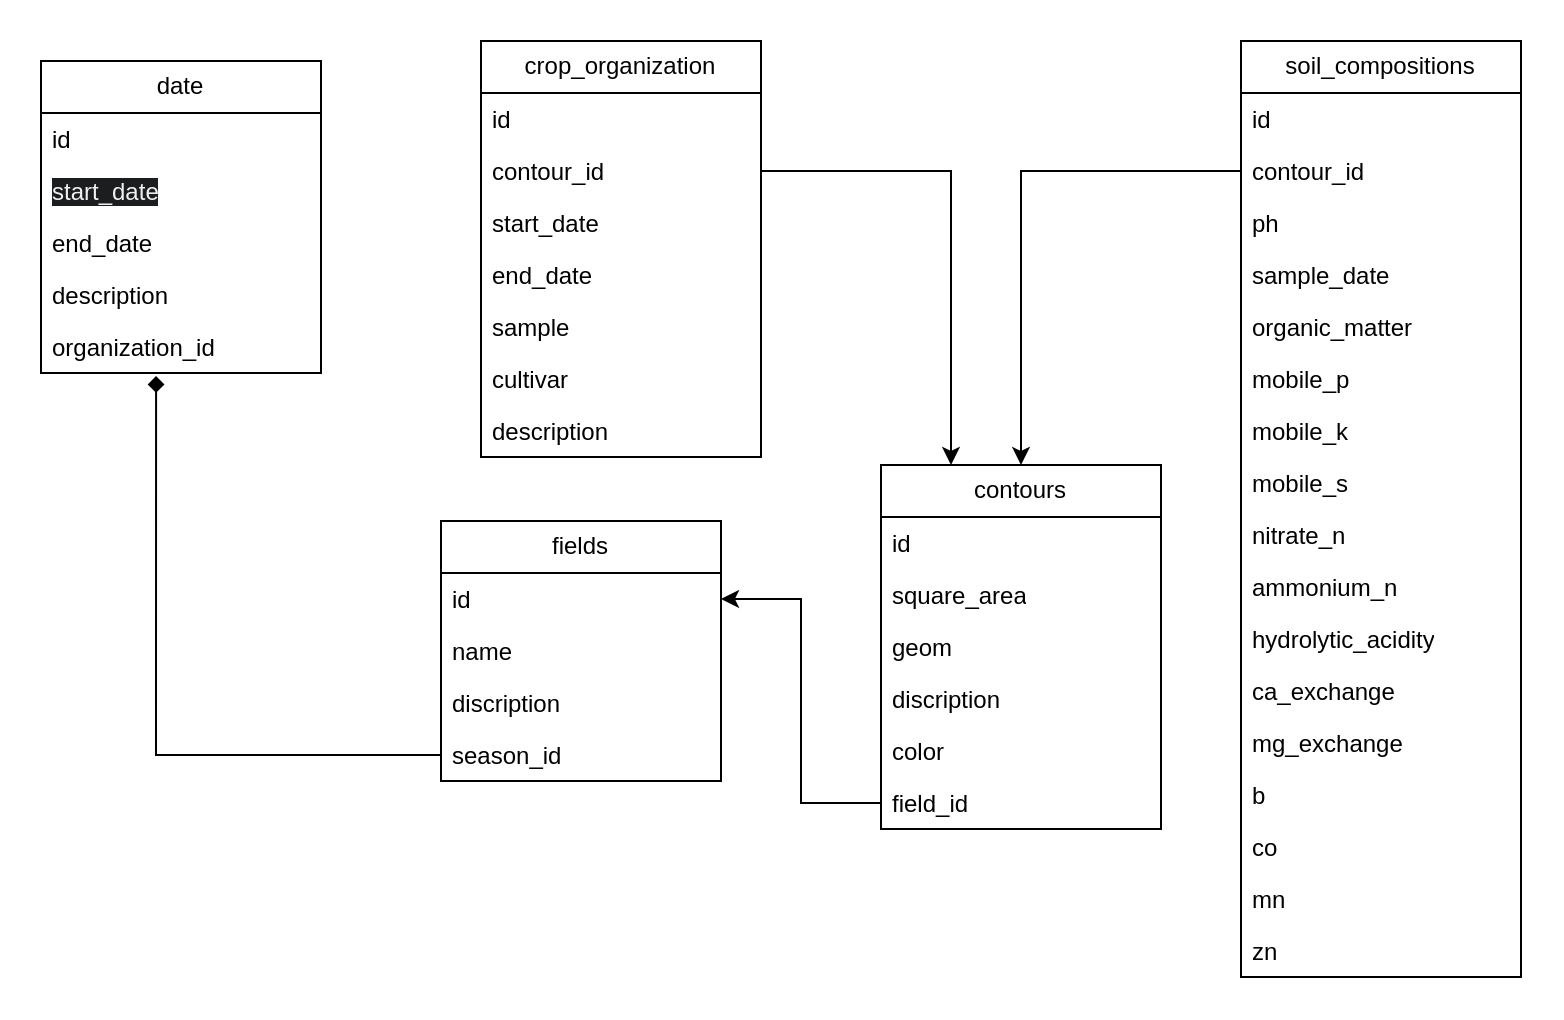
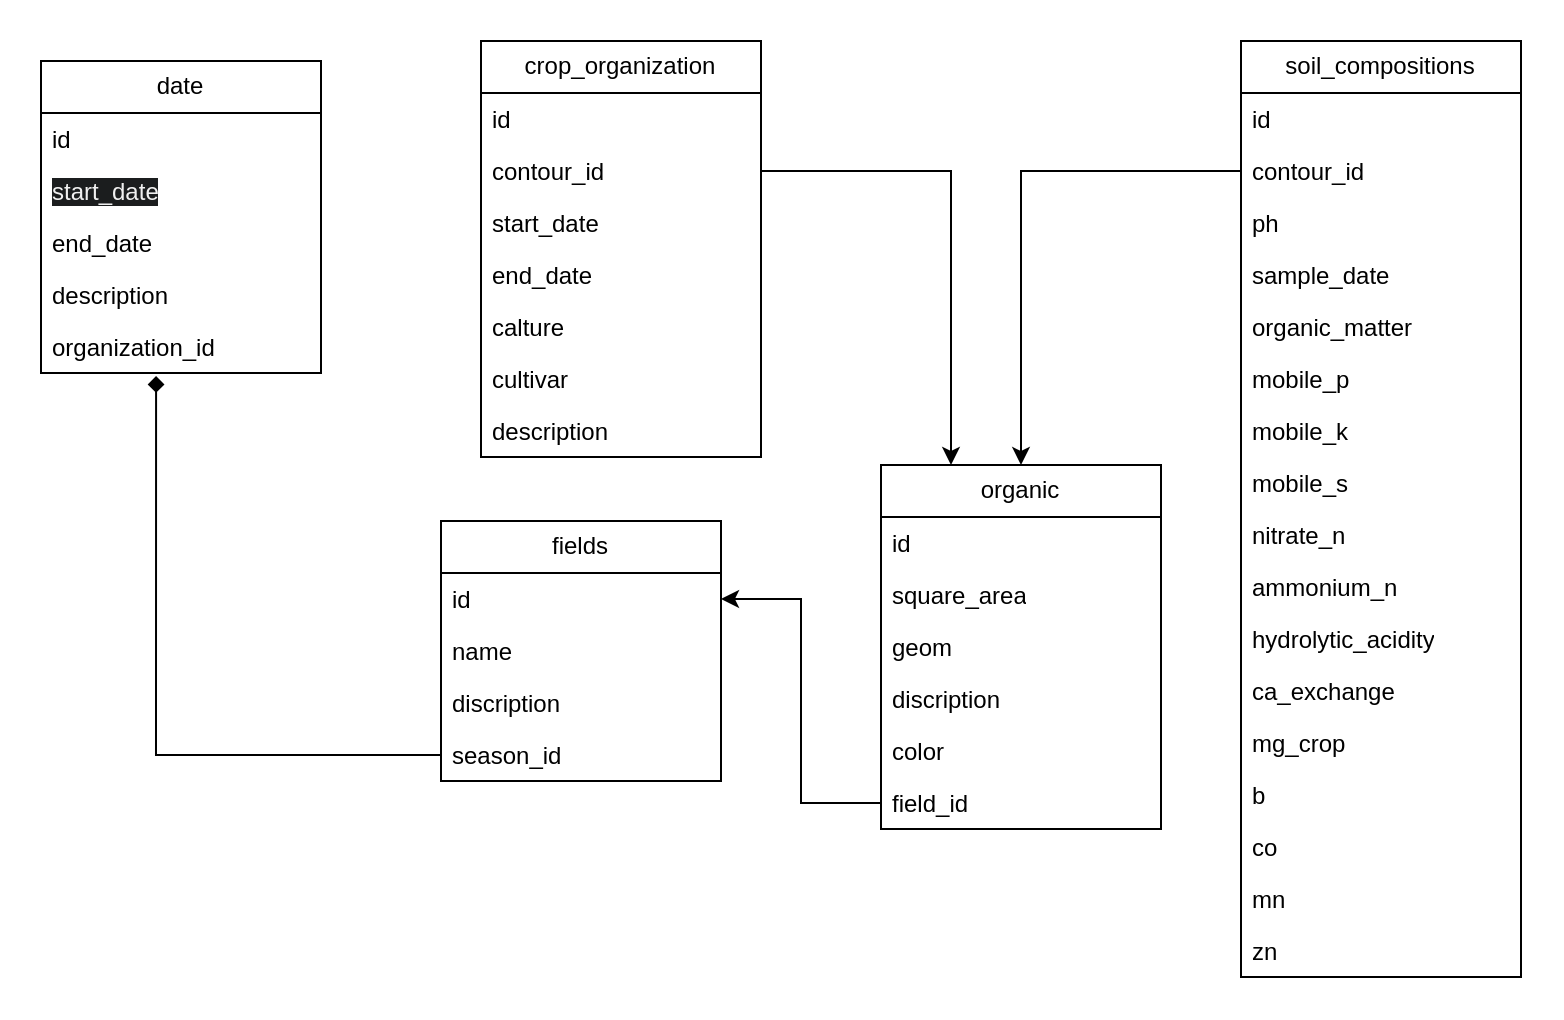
(530, 329) -> (537, 329)
(1021, 491) -> (1021, 491)
(1327, 745) -> (1300, 745)
